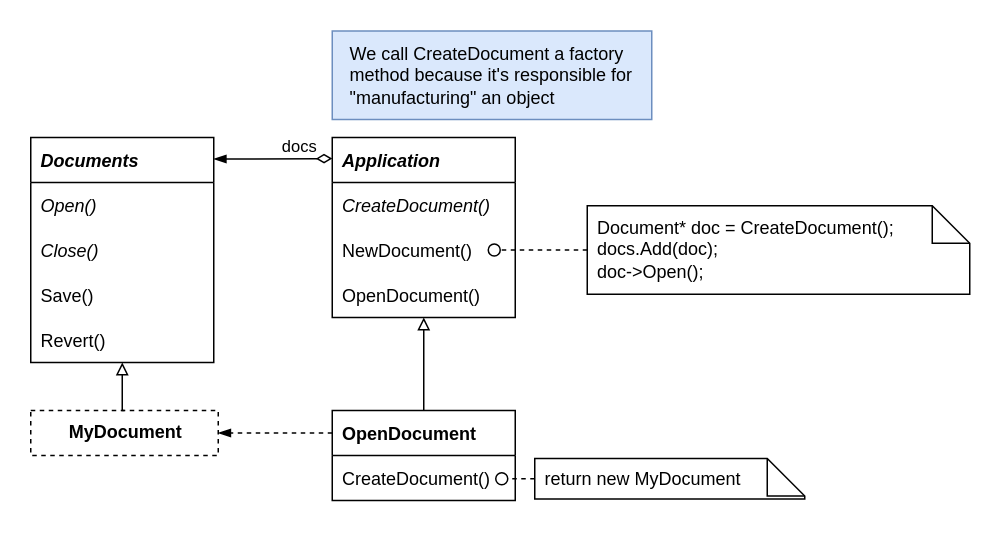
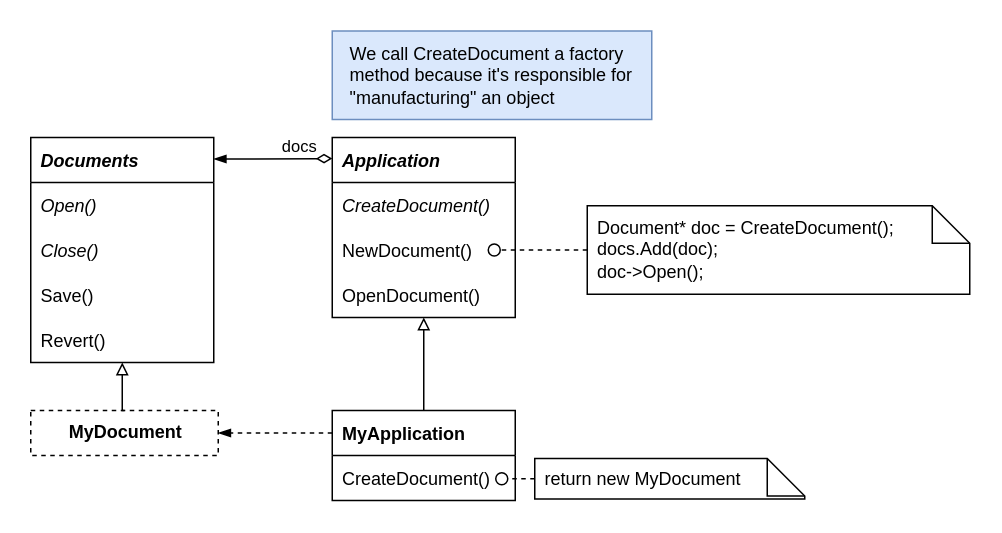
(402, 434) -> (401, 434)
